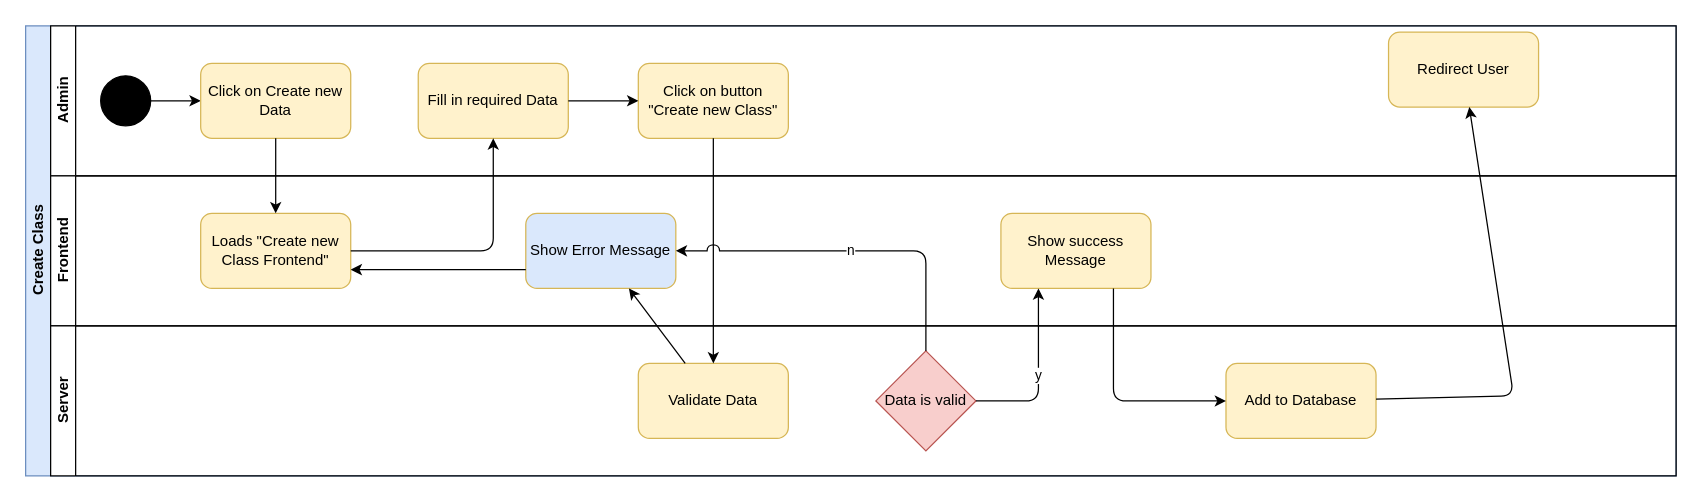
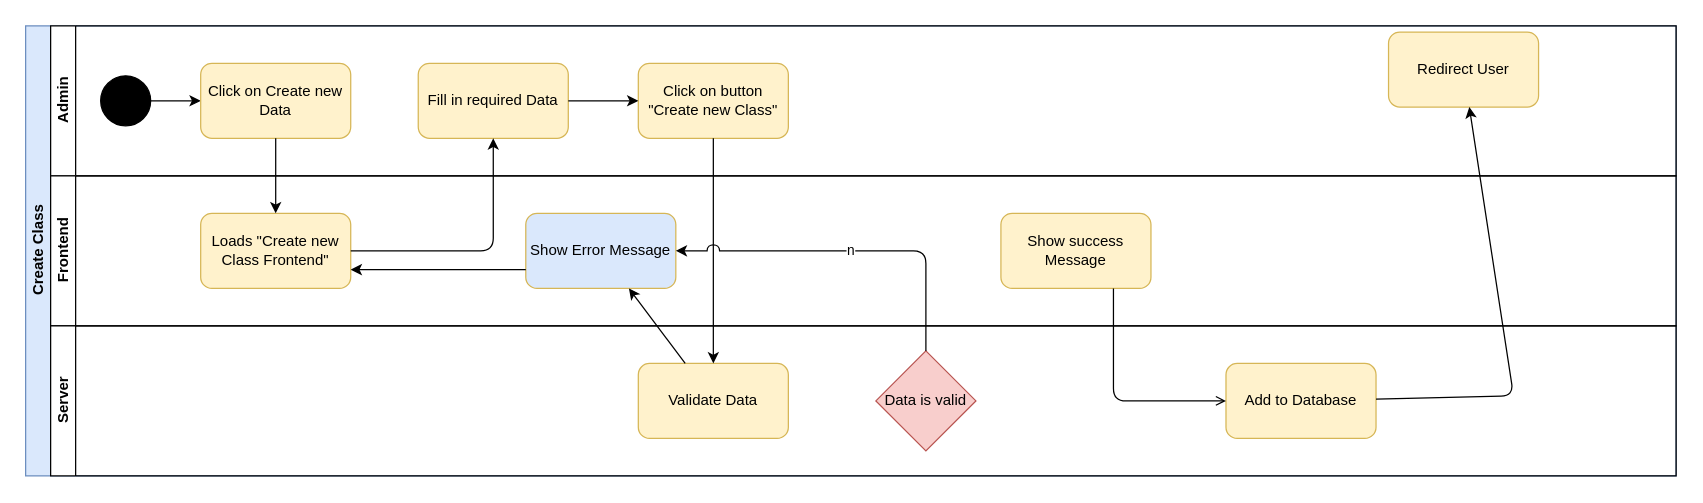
(1038, 374) -> none
(1216, 401) -> (1217, 401)
